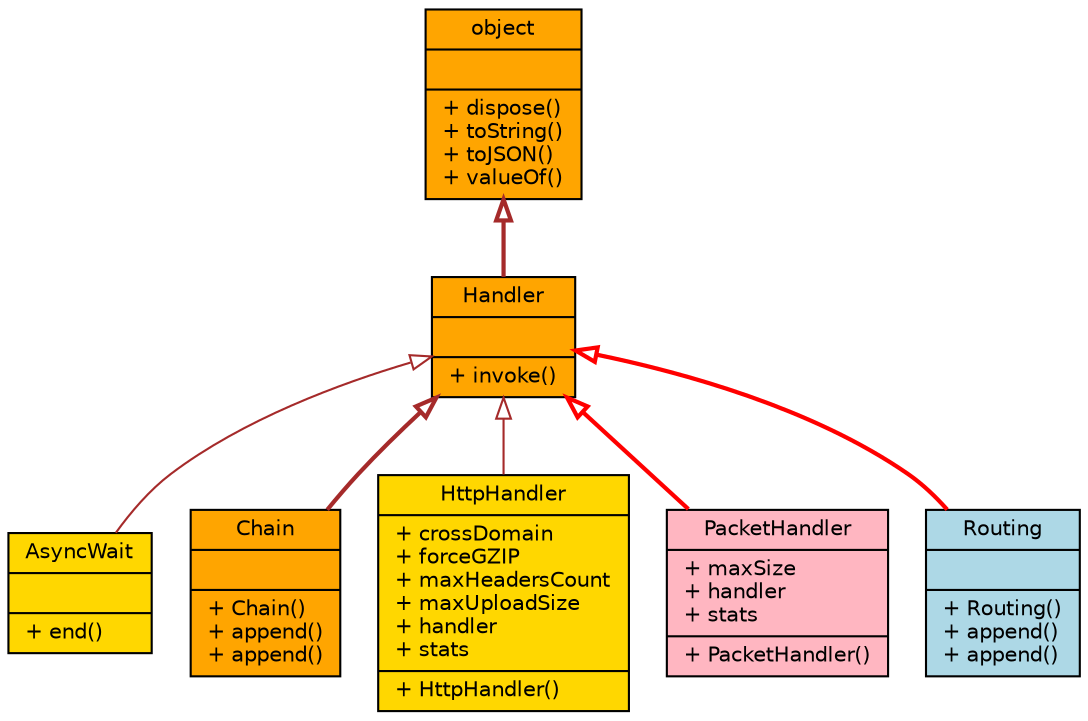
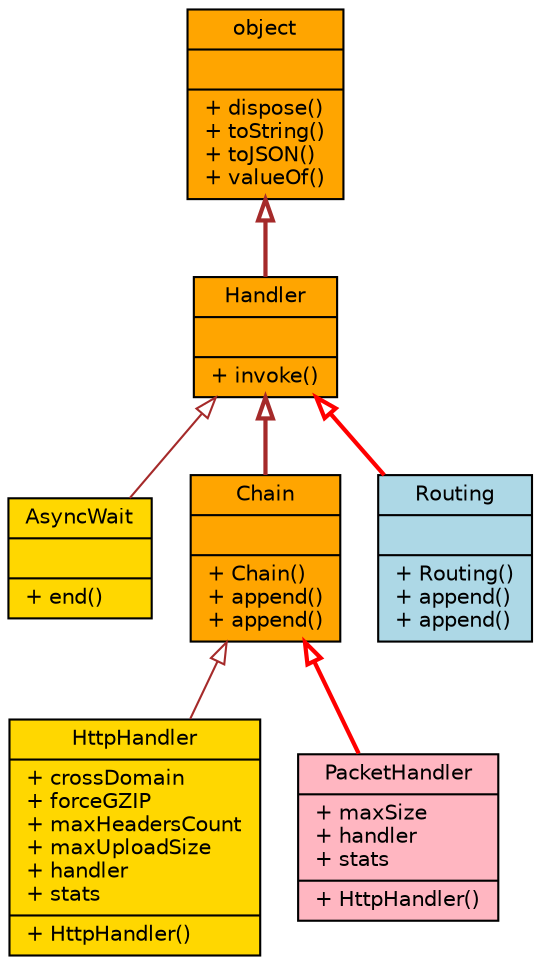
(504, 447) -> (204, 690)
(636, 461) -> (337, 708)
(777, 655) -> (398, 900)
